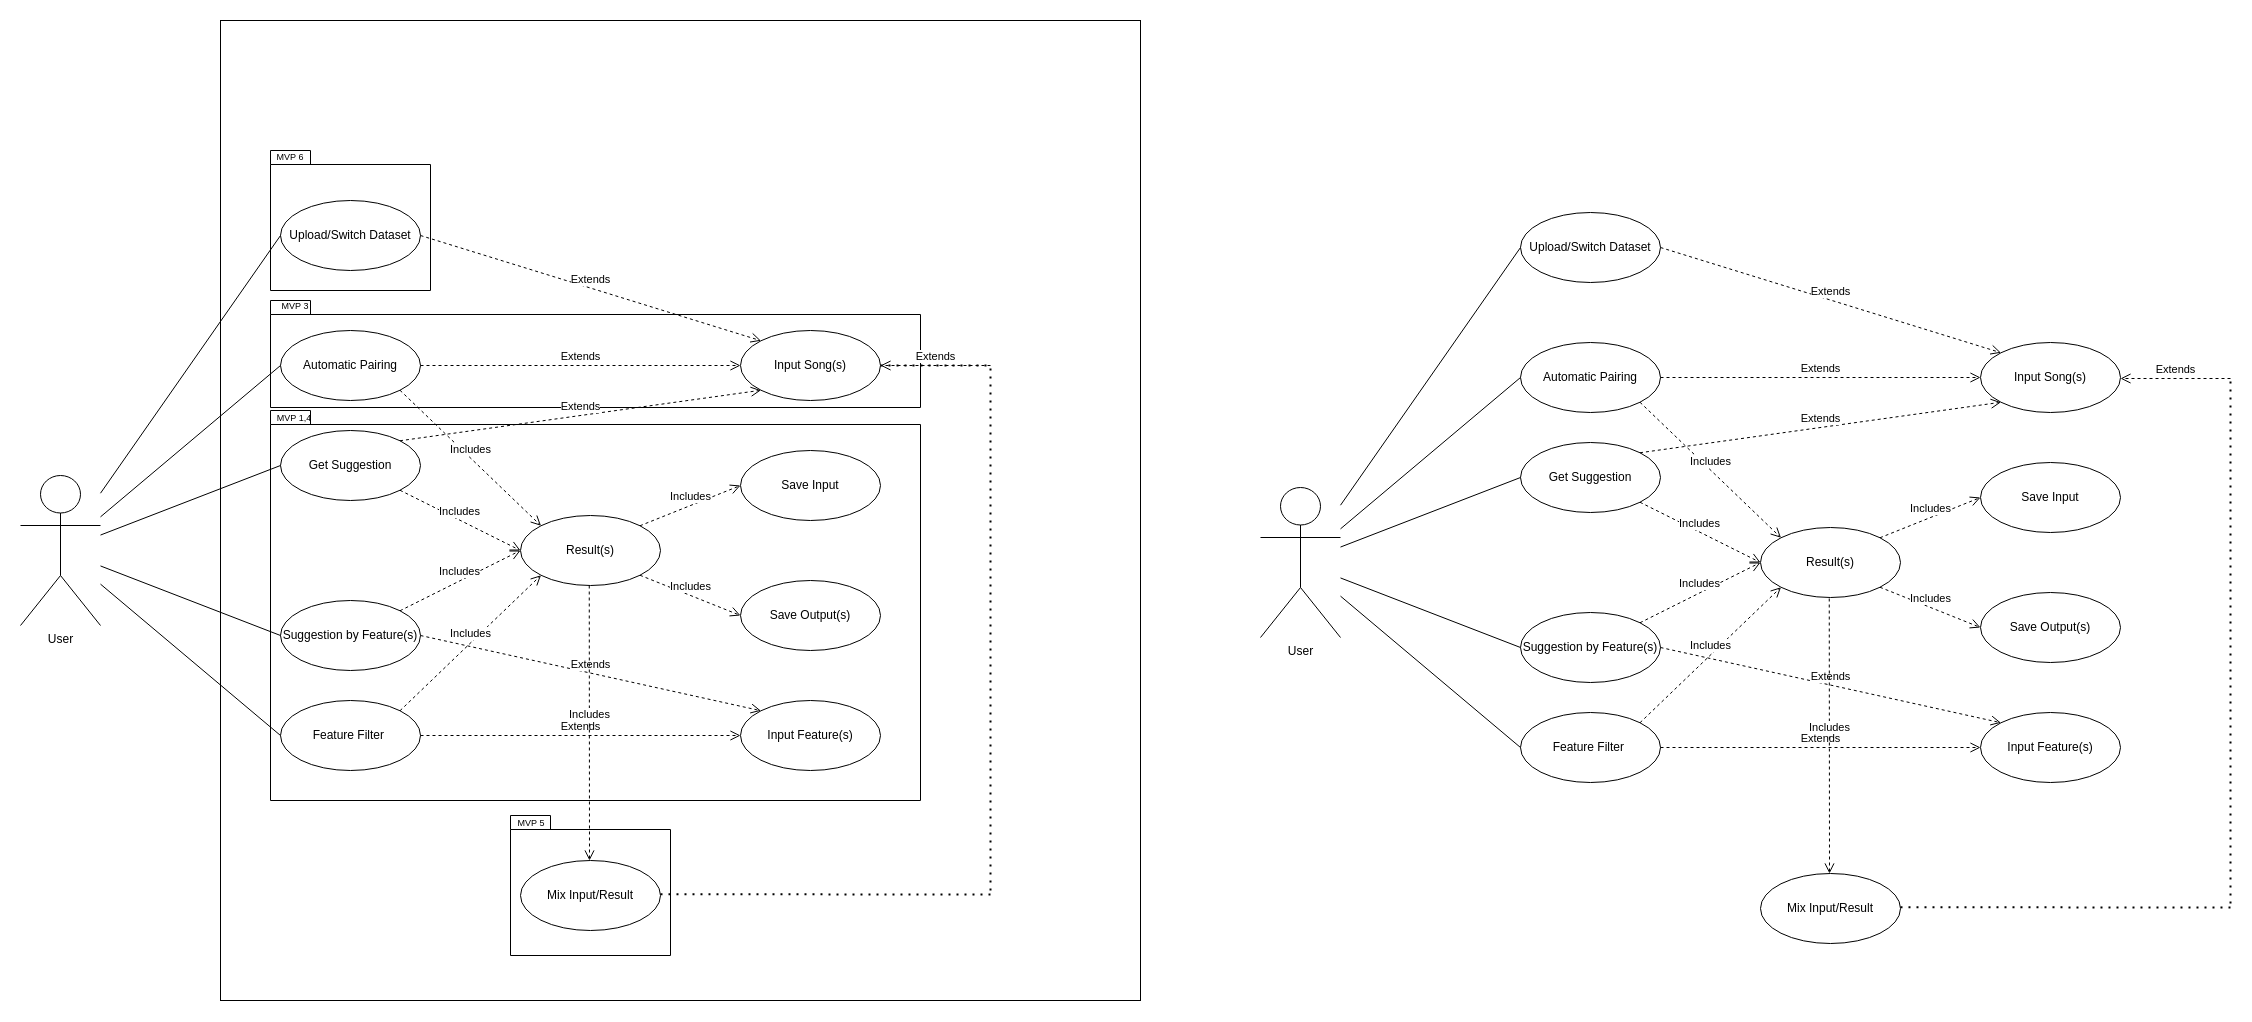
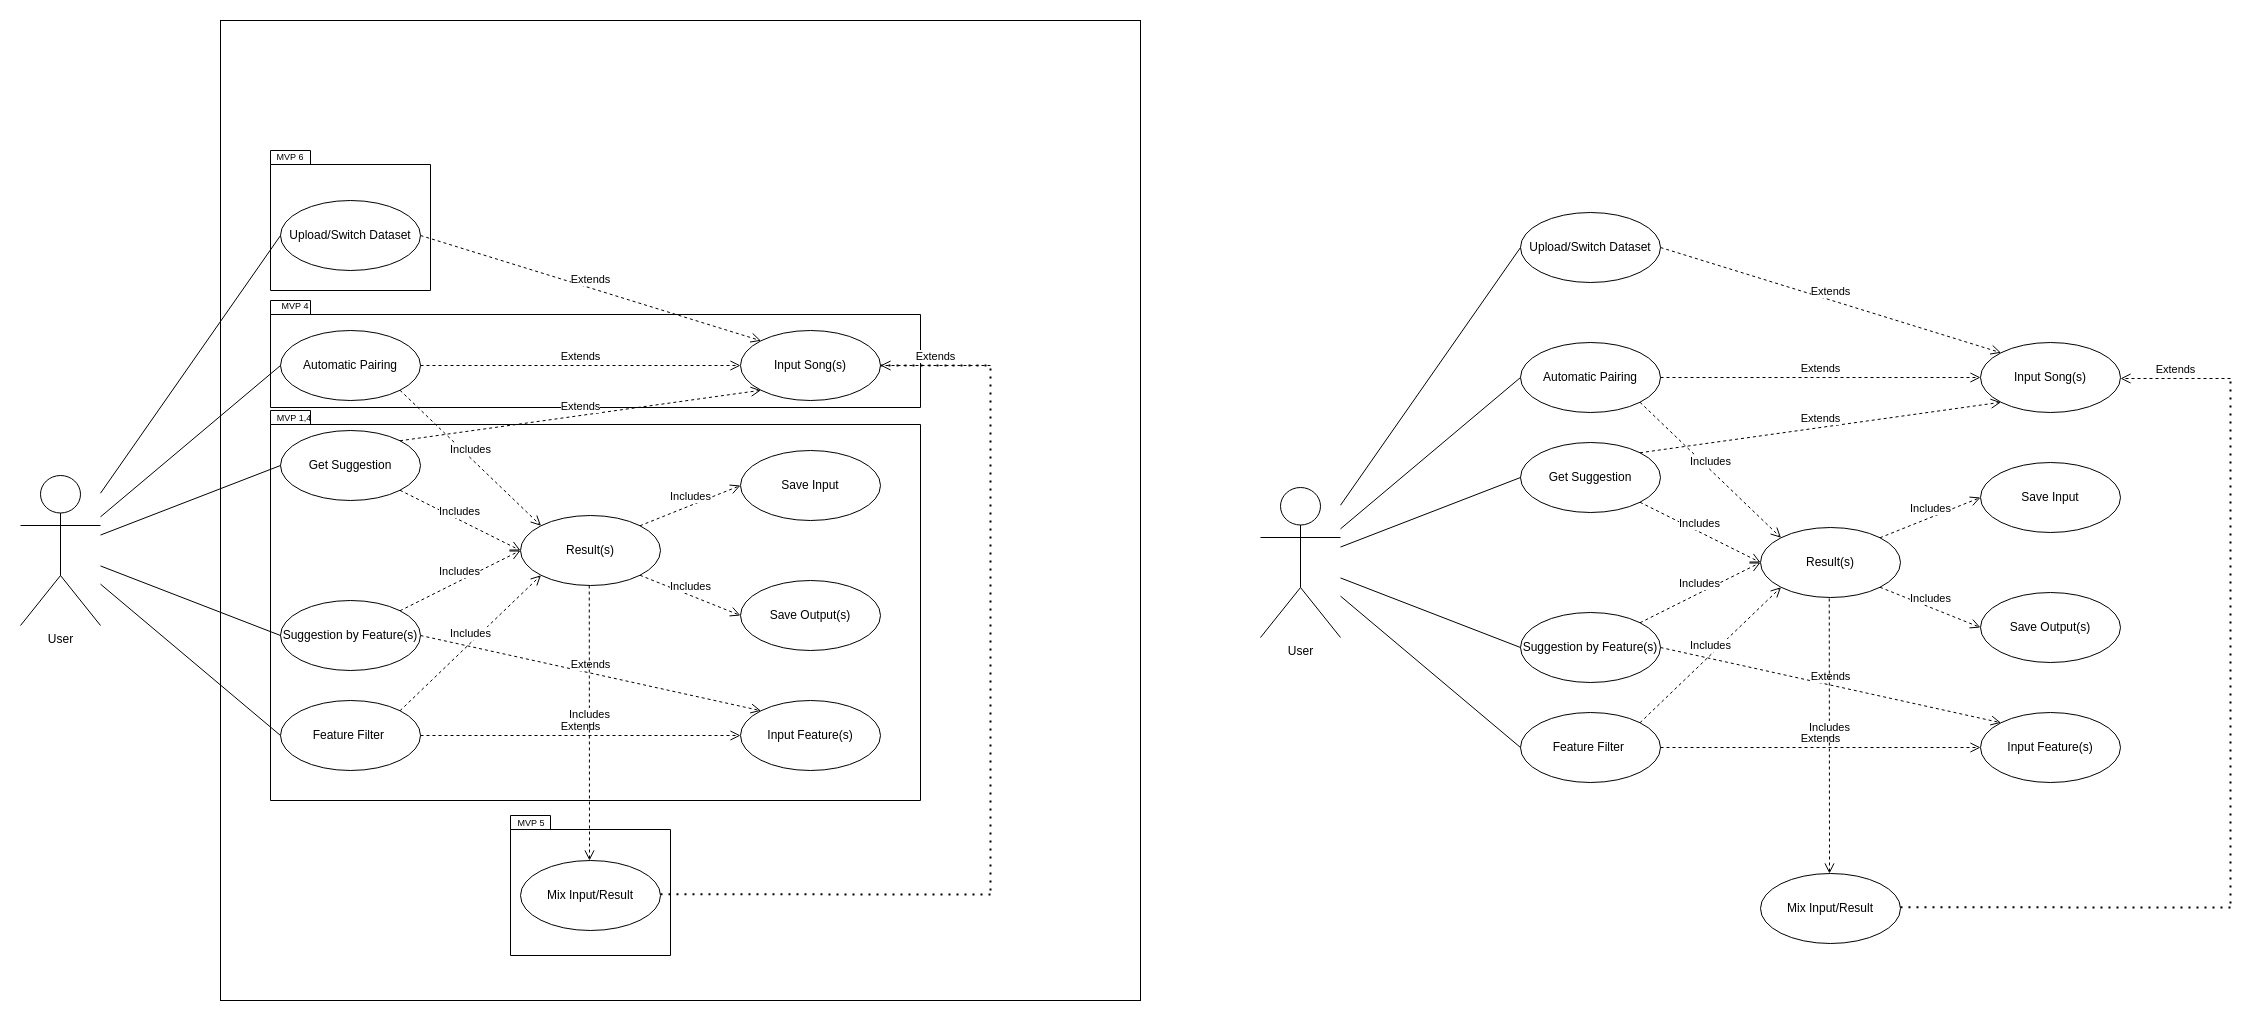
(296, 306) -> (296, 306)
